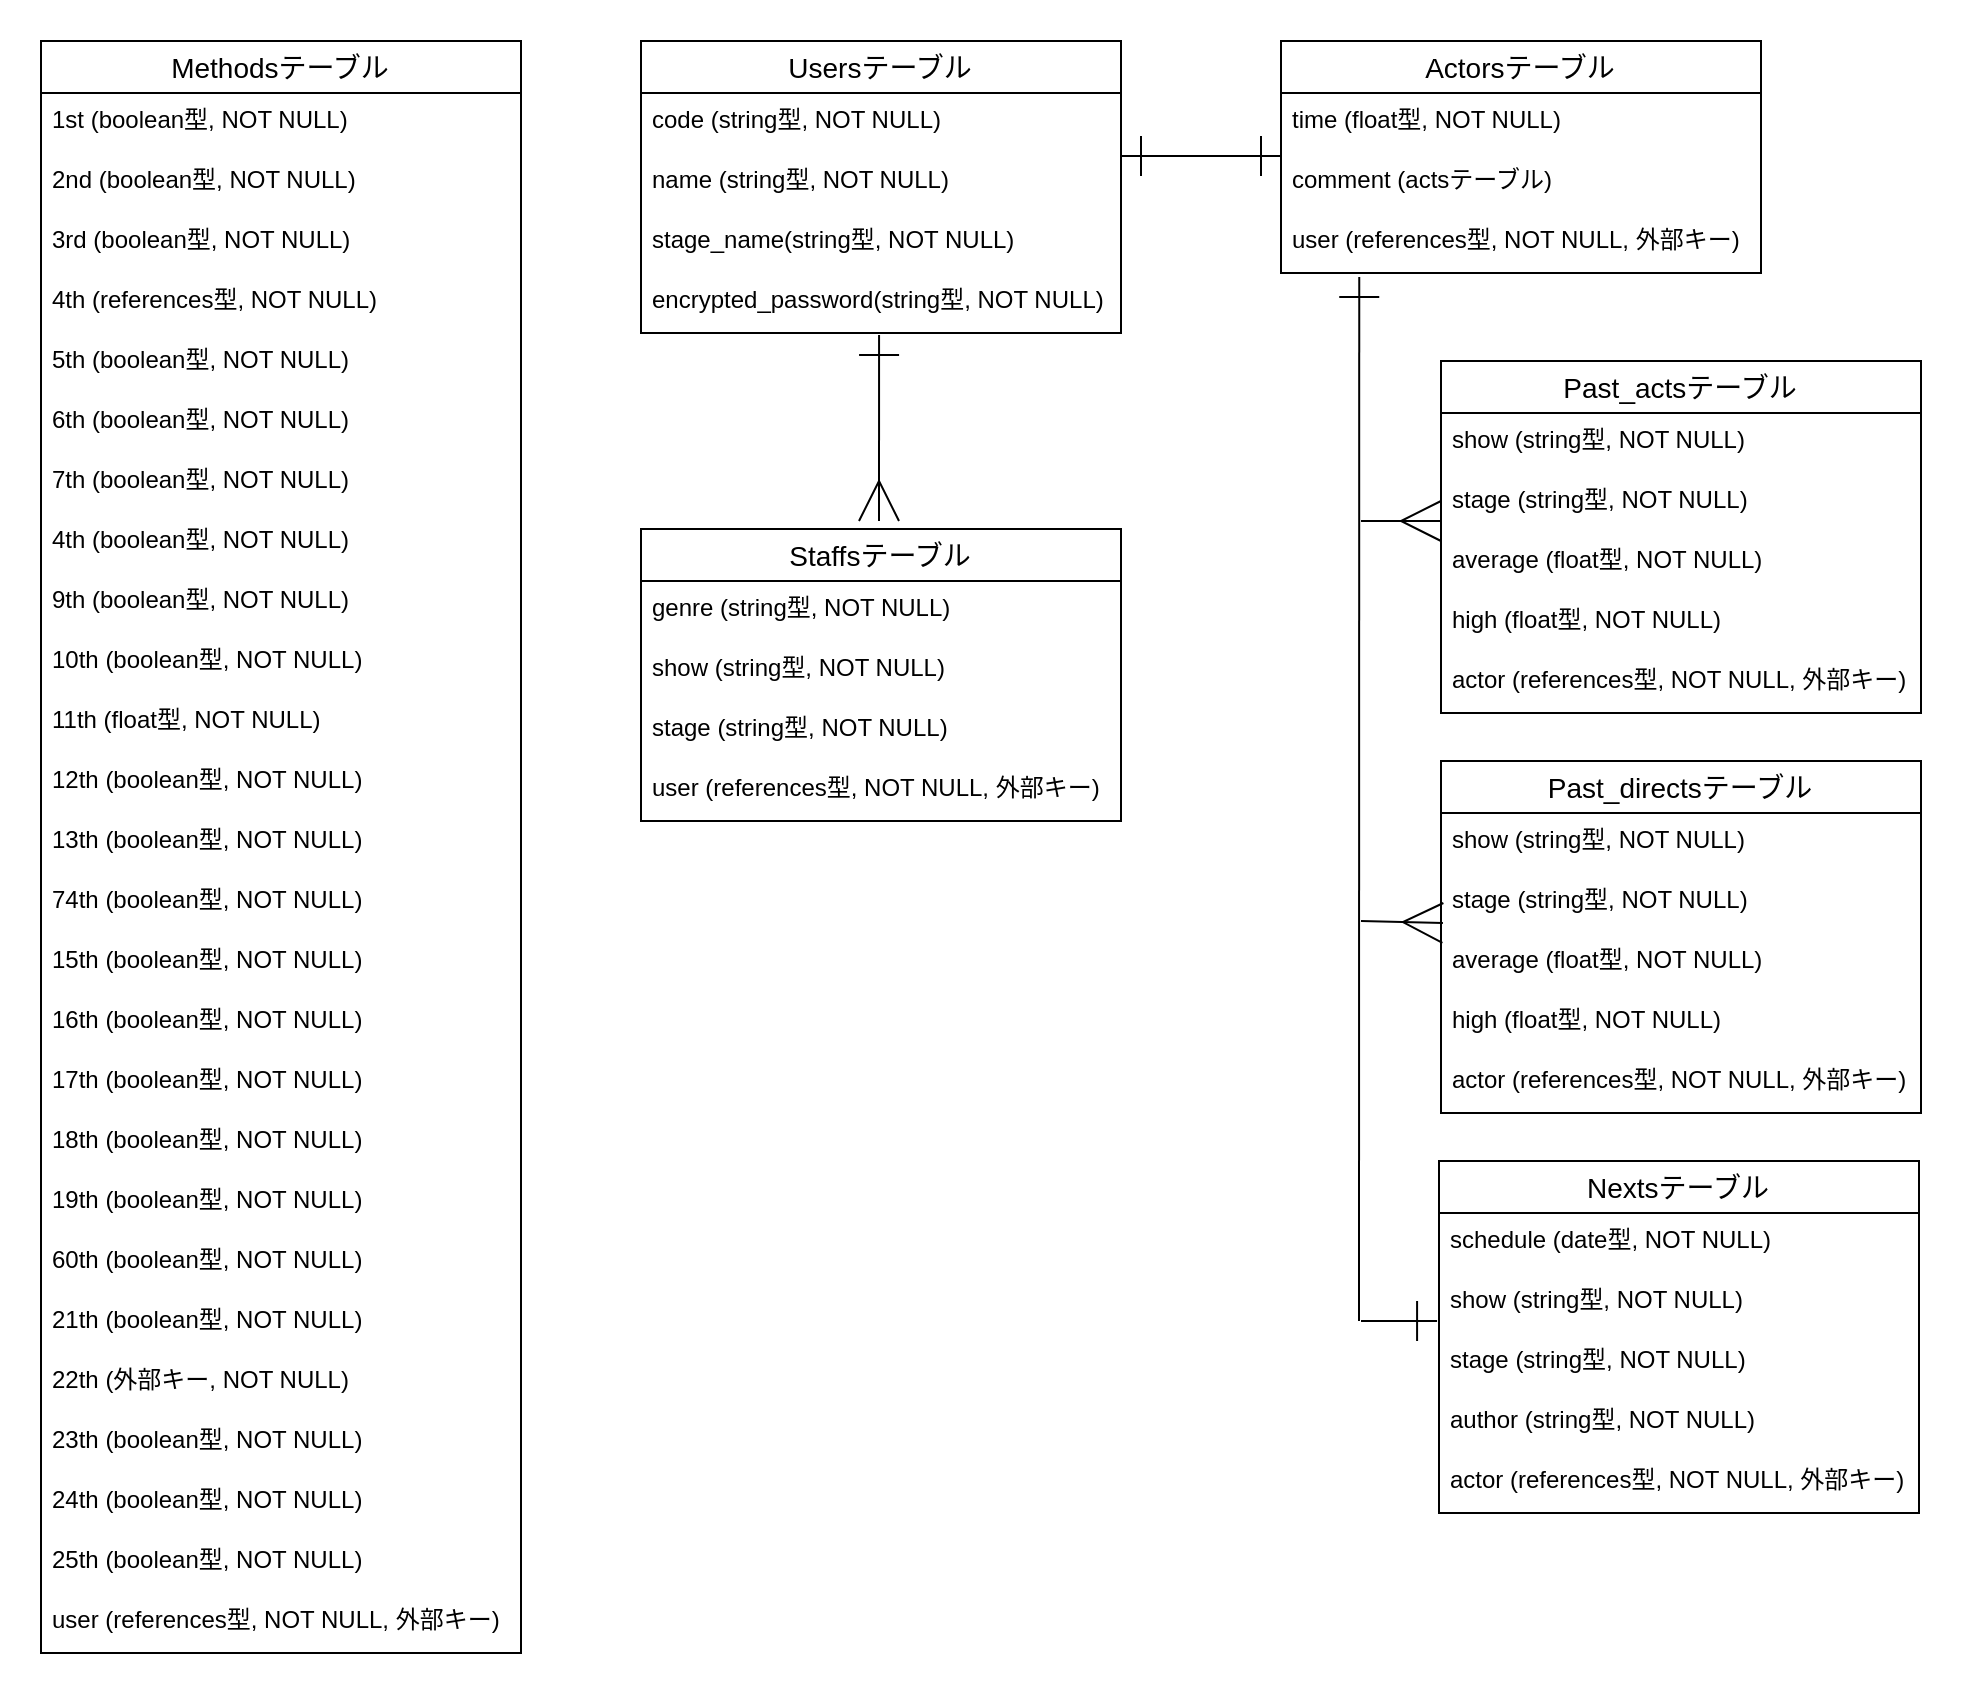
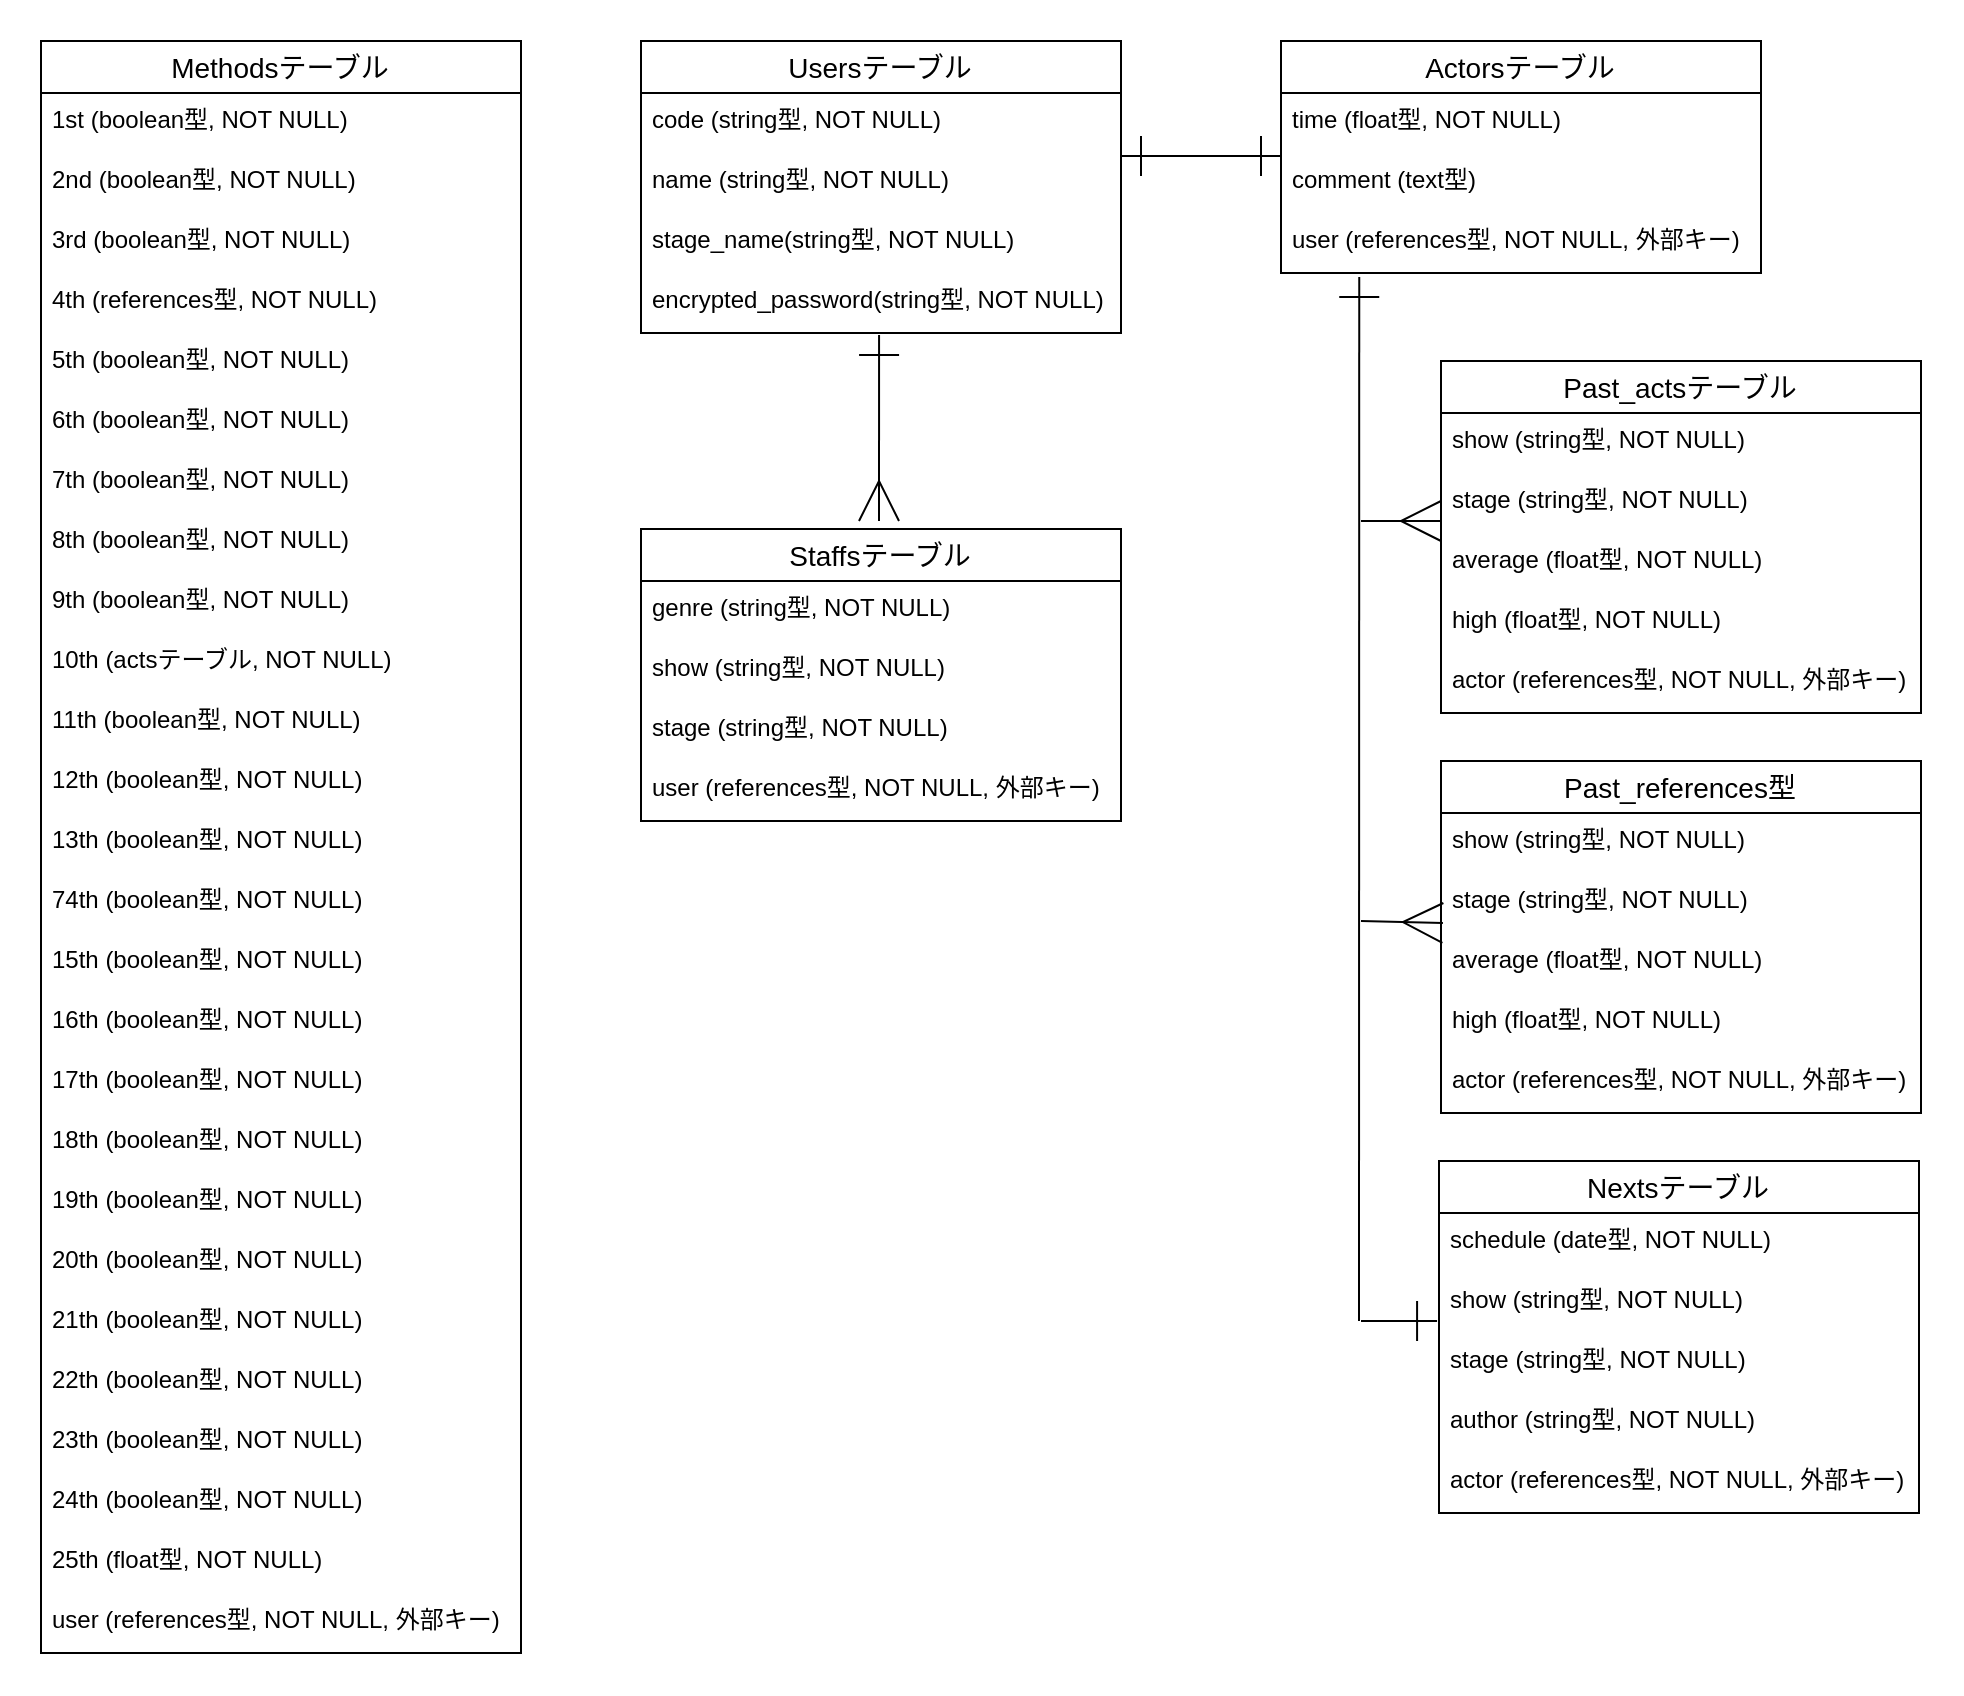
(1431, 180) -> (1395, 180)
(203, 540) -> (203, 540)
(210, 660) -> (229, 660)
(196, 720) -> (210, 720)
(1680, 789) -> (1680, 789)
(210, 1260) -> (210, 1260)
(202, 1380) -> (210, 1380)
(210, 1560) -> (196, 1560)
